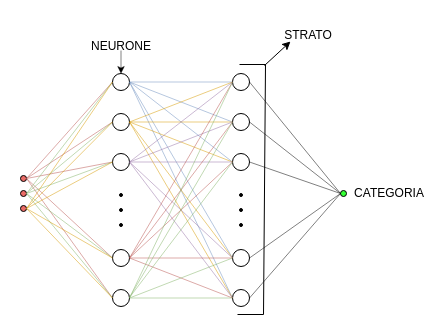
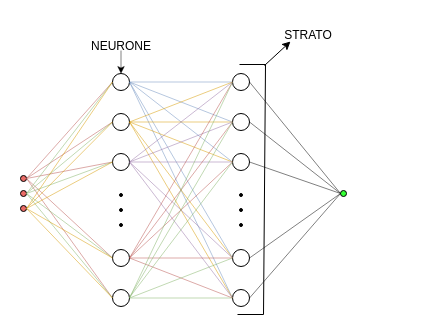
(390, 194) -> none
